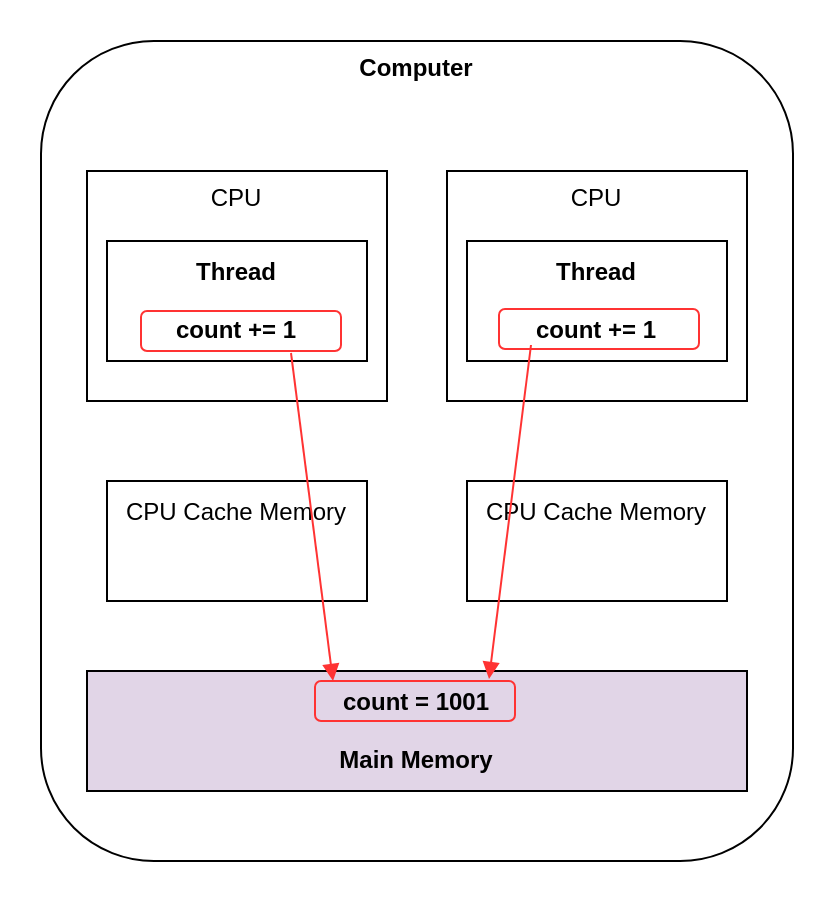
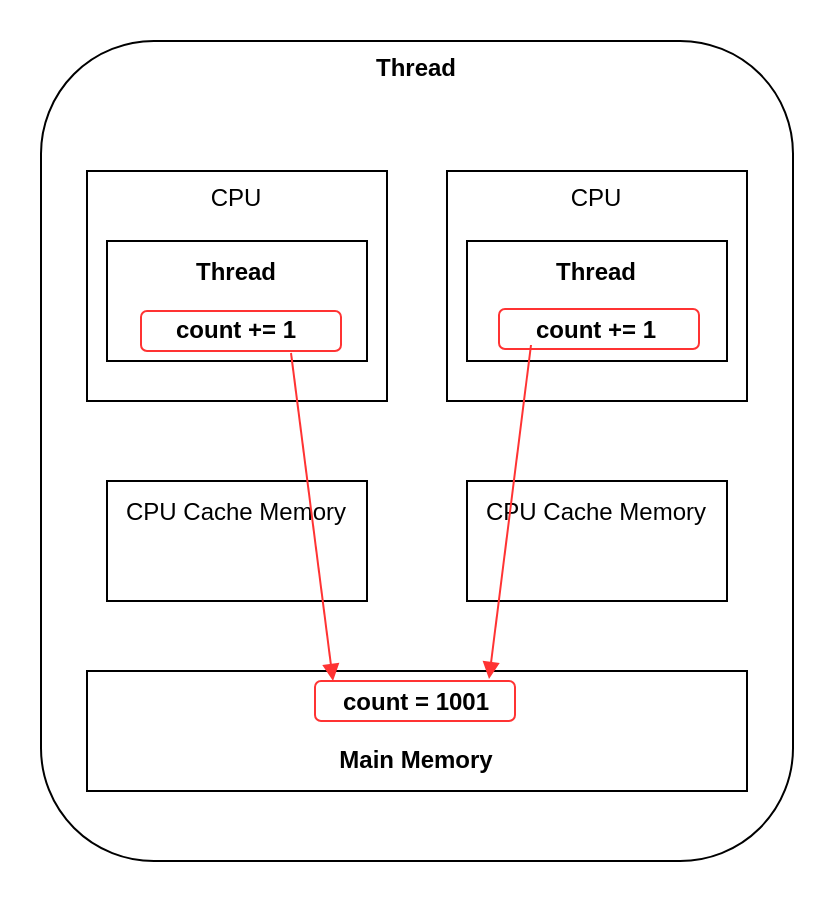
(417, 69) -> (417, 69)
(417, 731) -> (417, 731)
